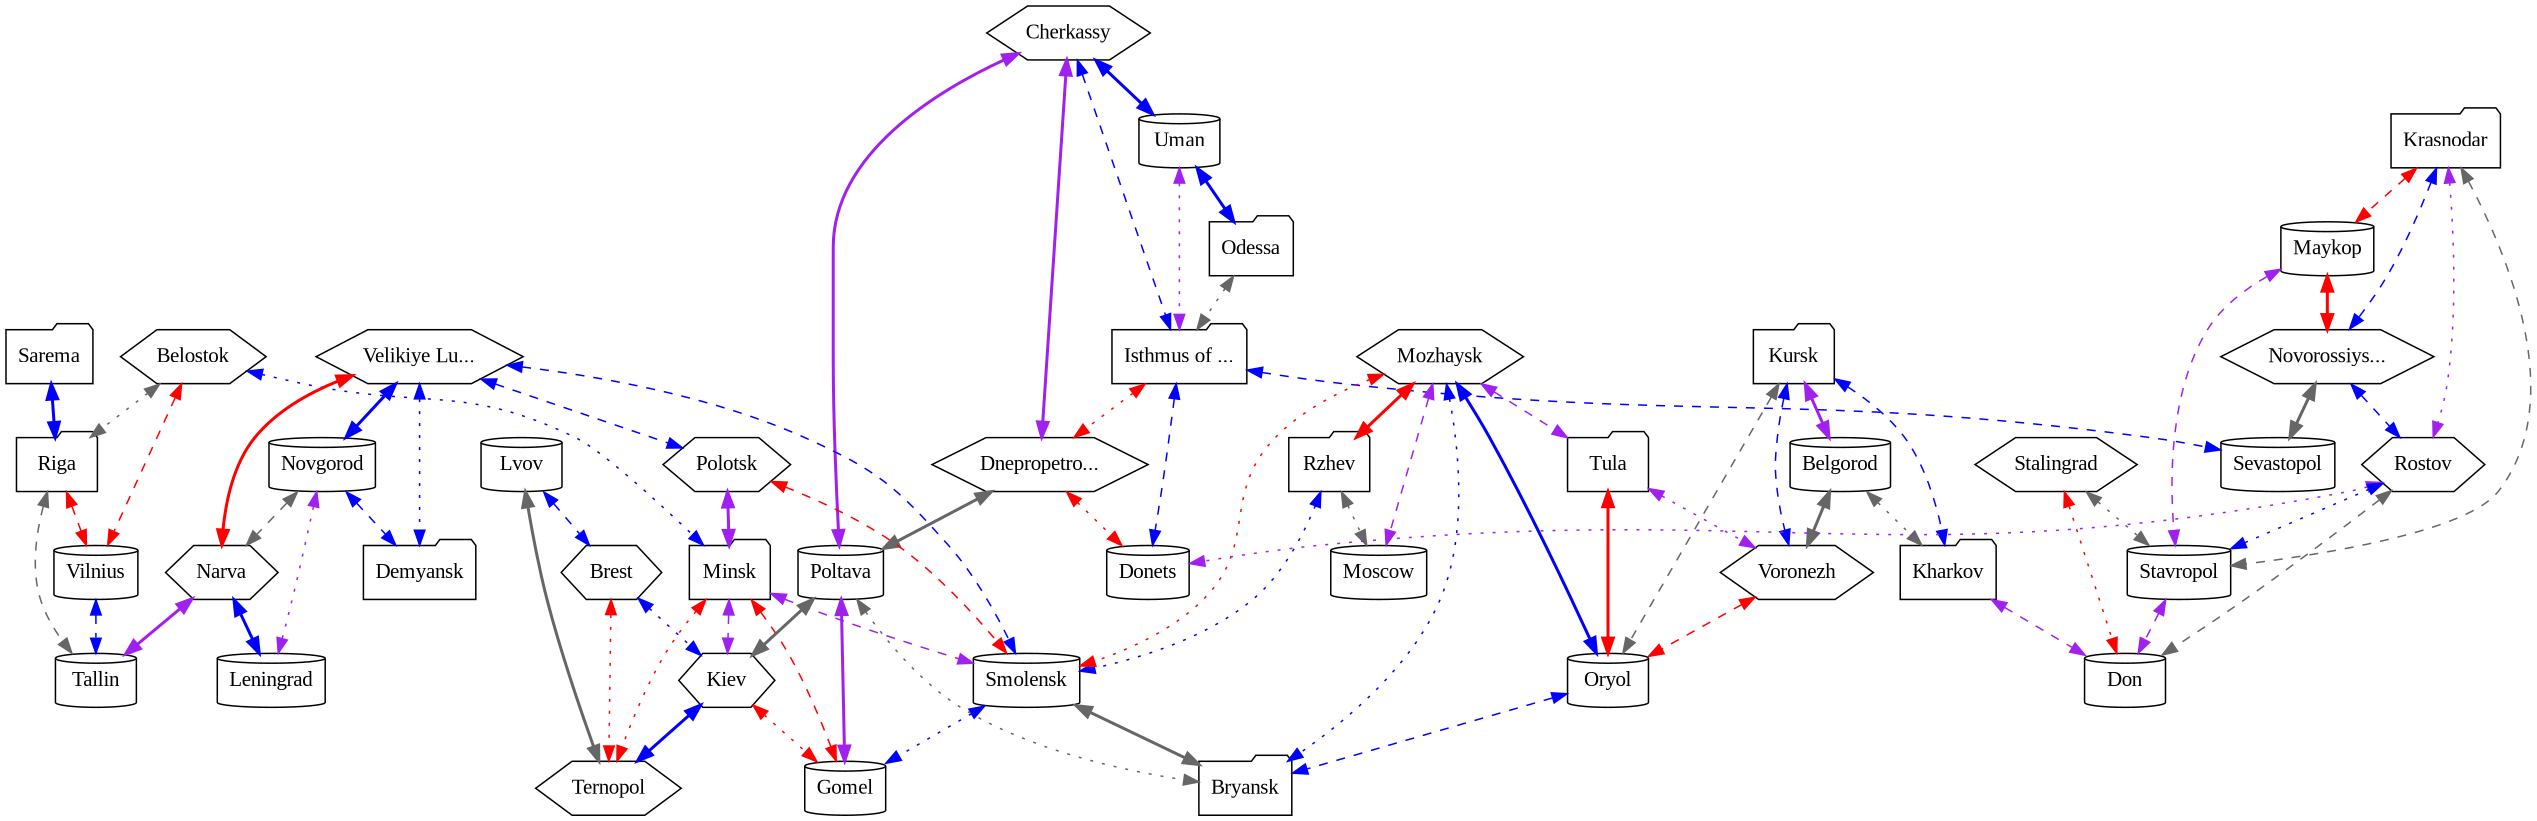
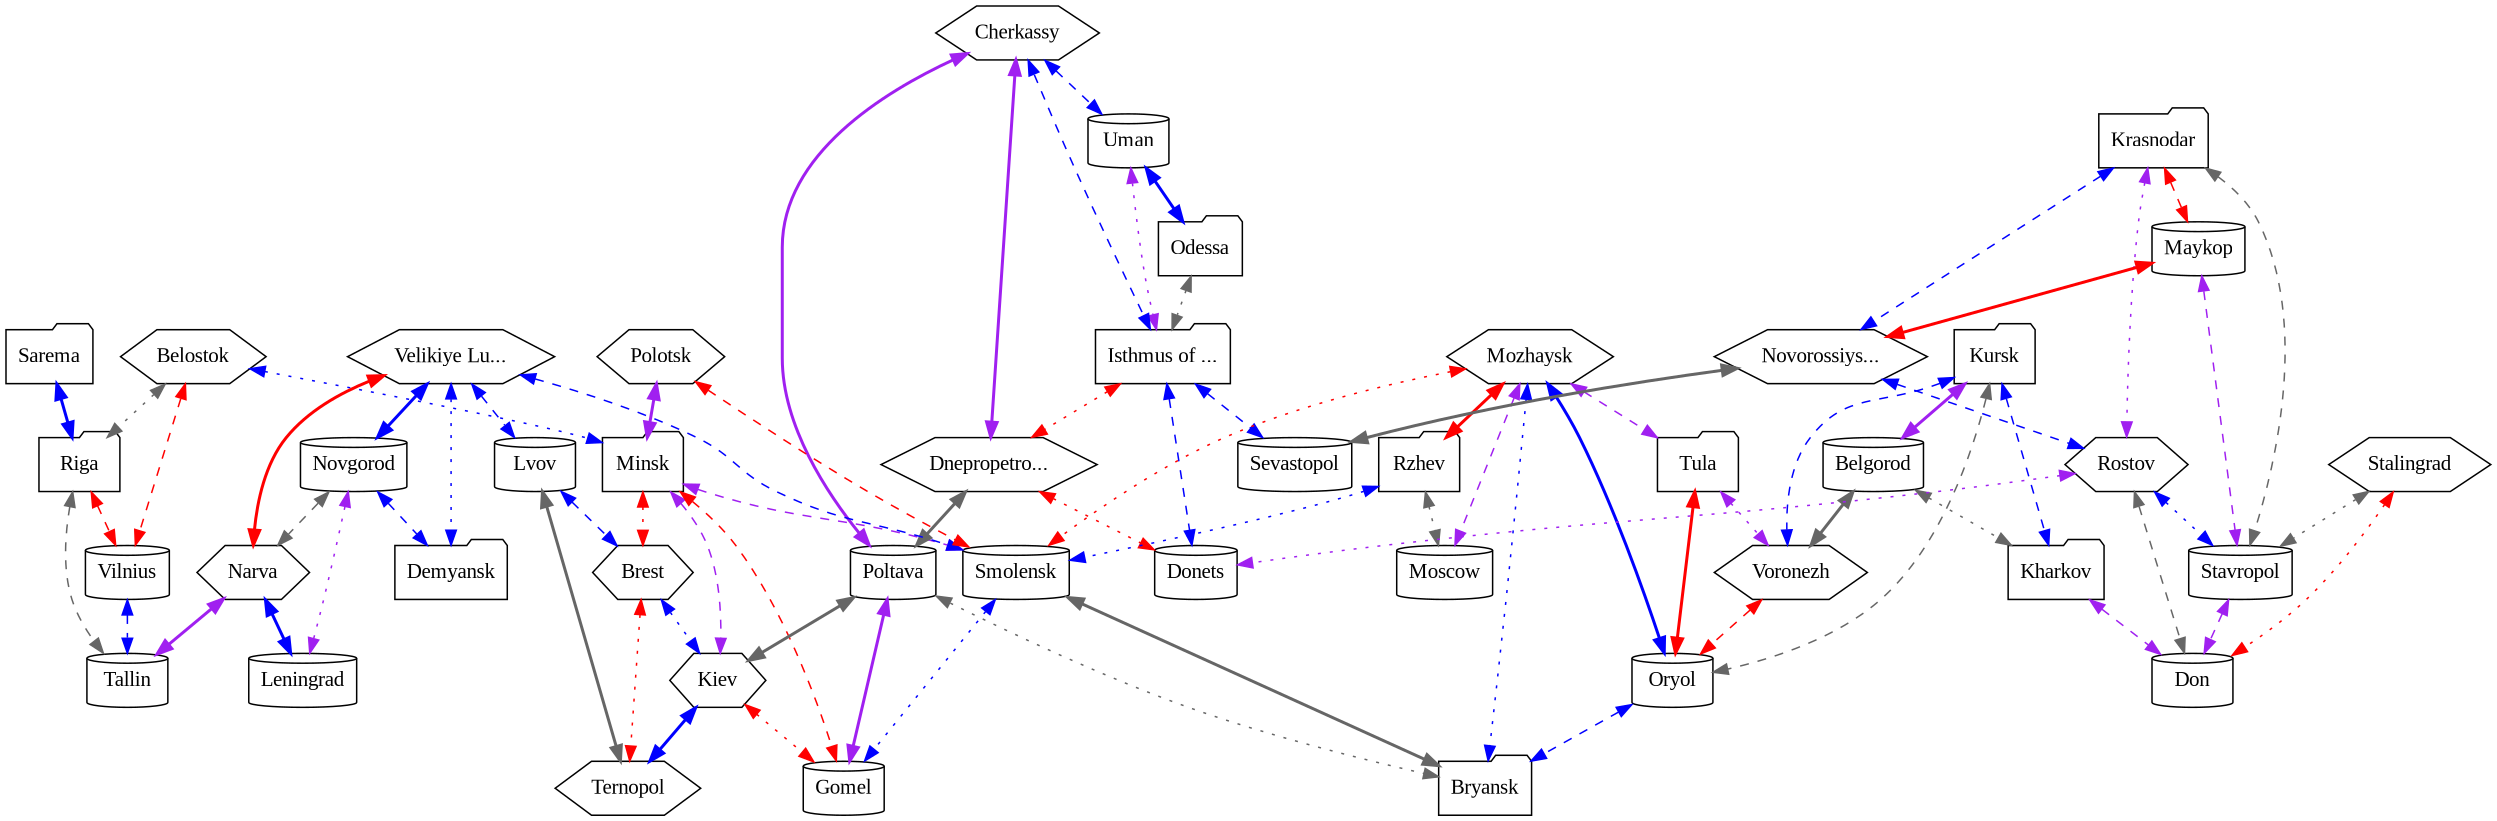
(1124, 87) -> (1073, 87)
(582, 414) -> (490, 406)
(653, 676) -> (643, 518)
